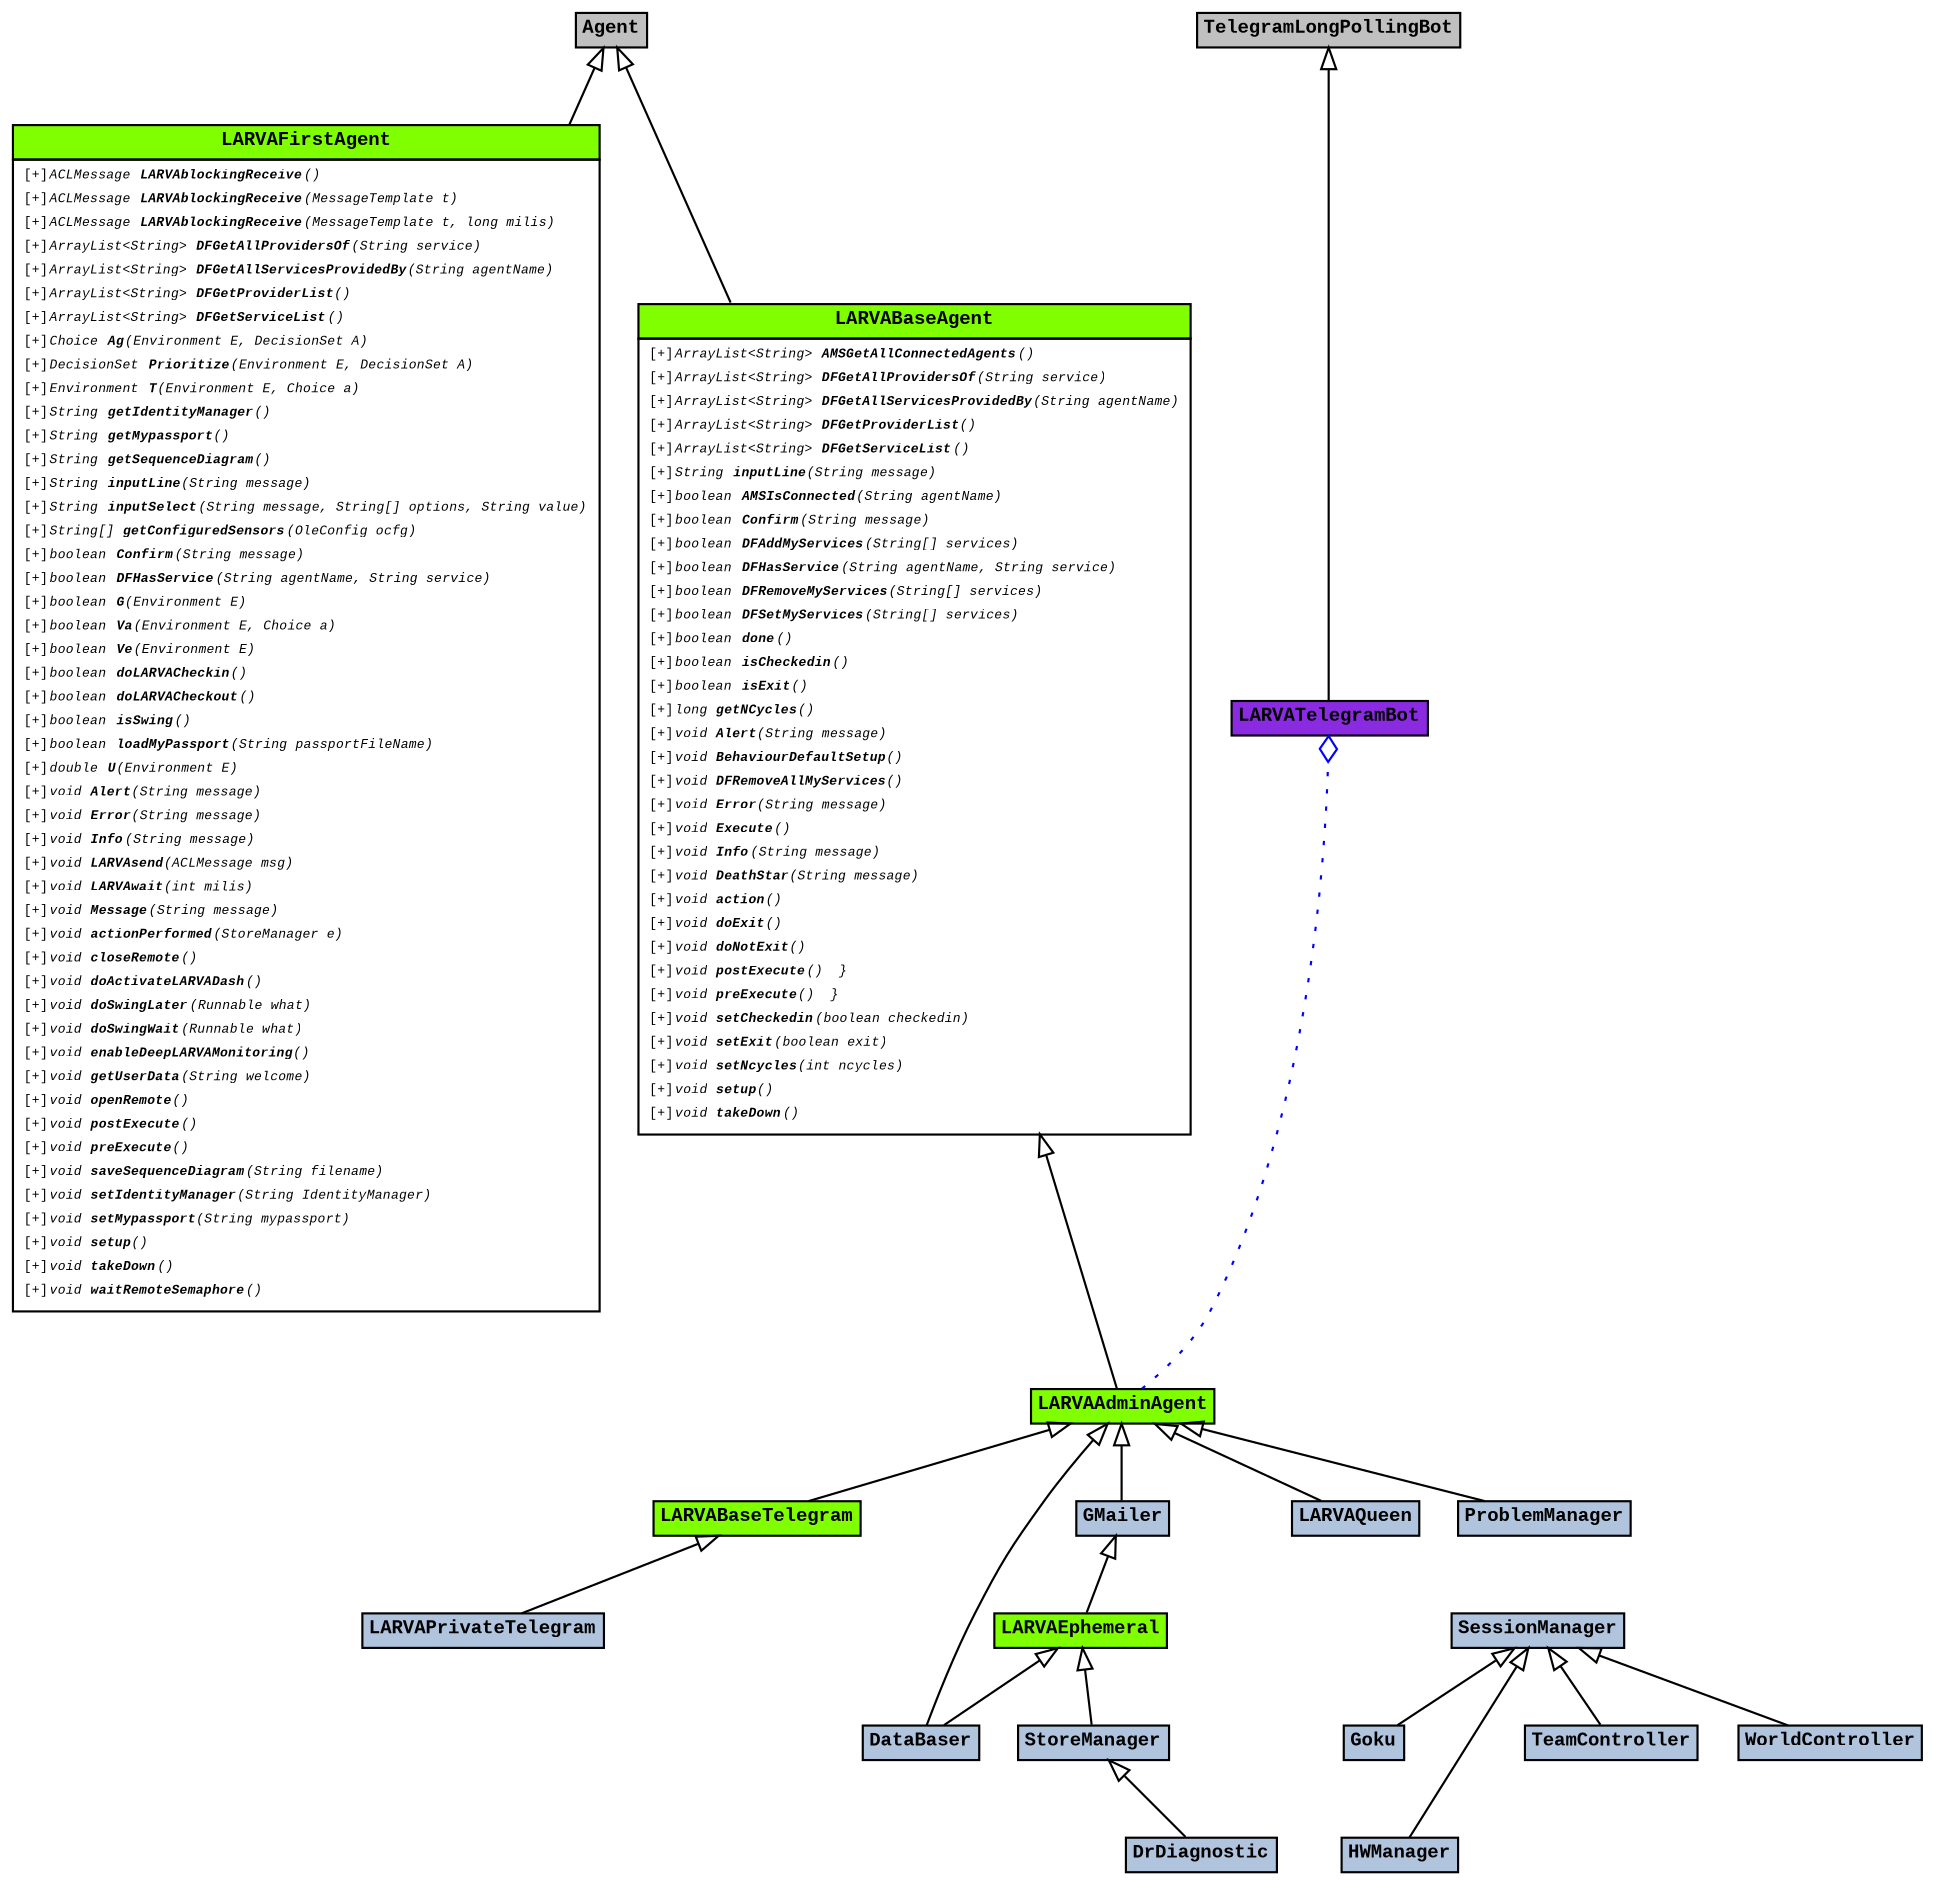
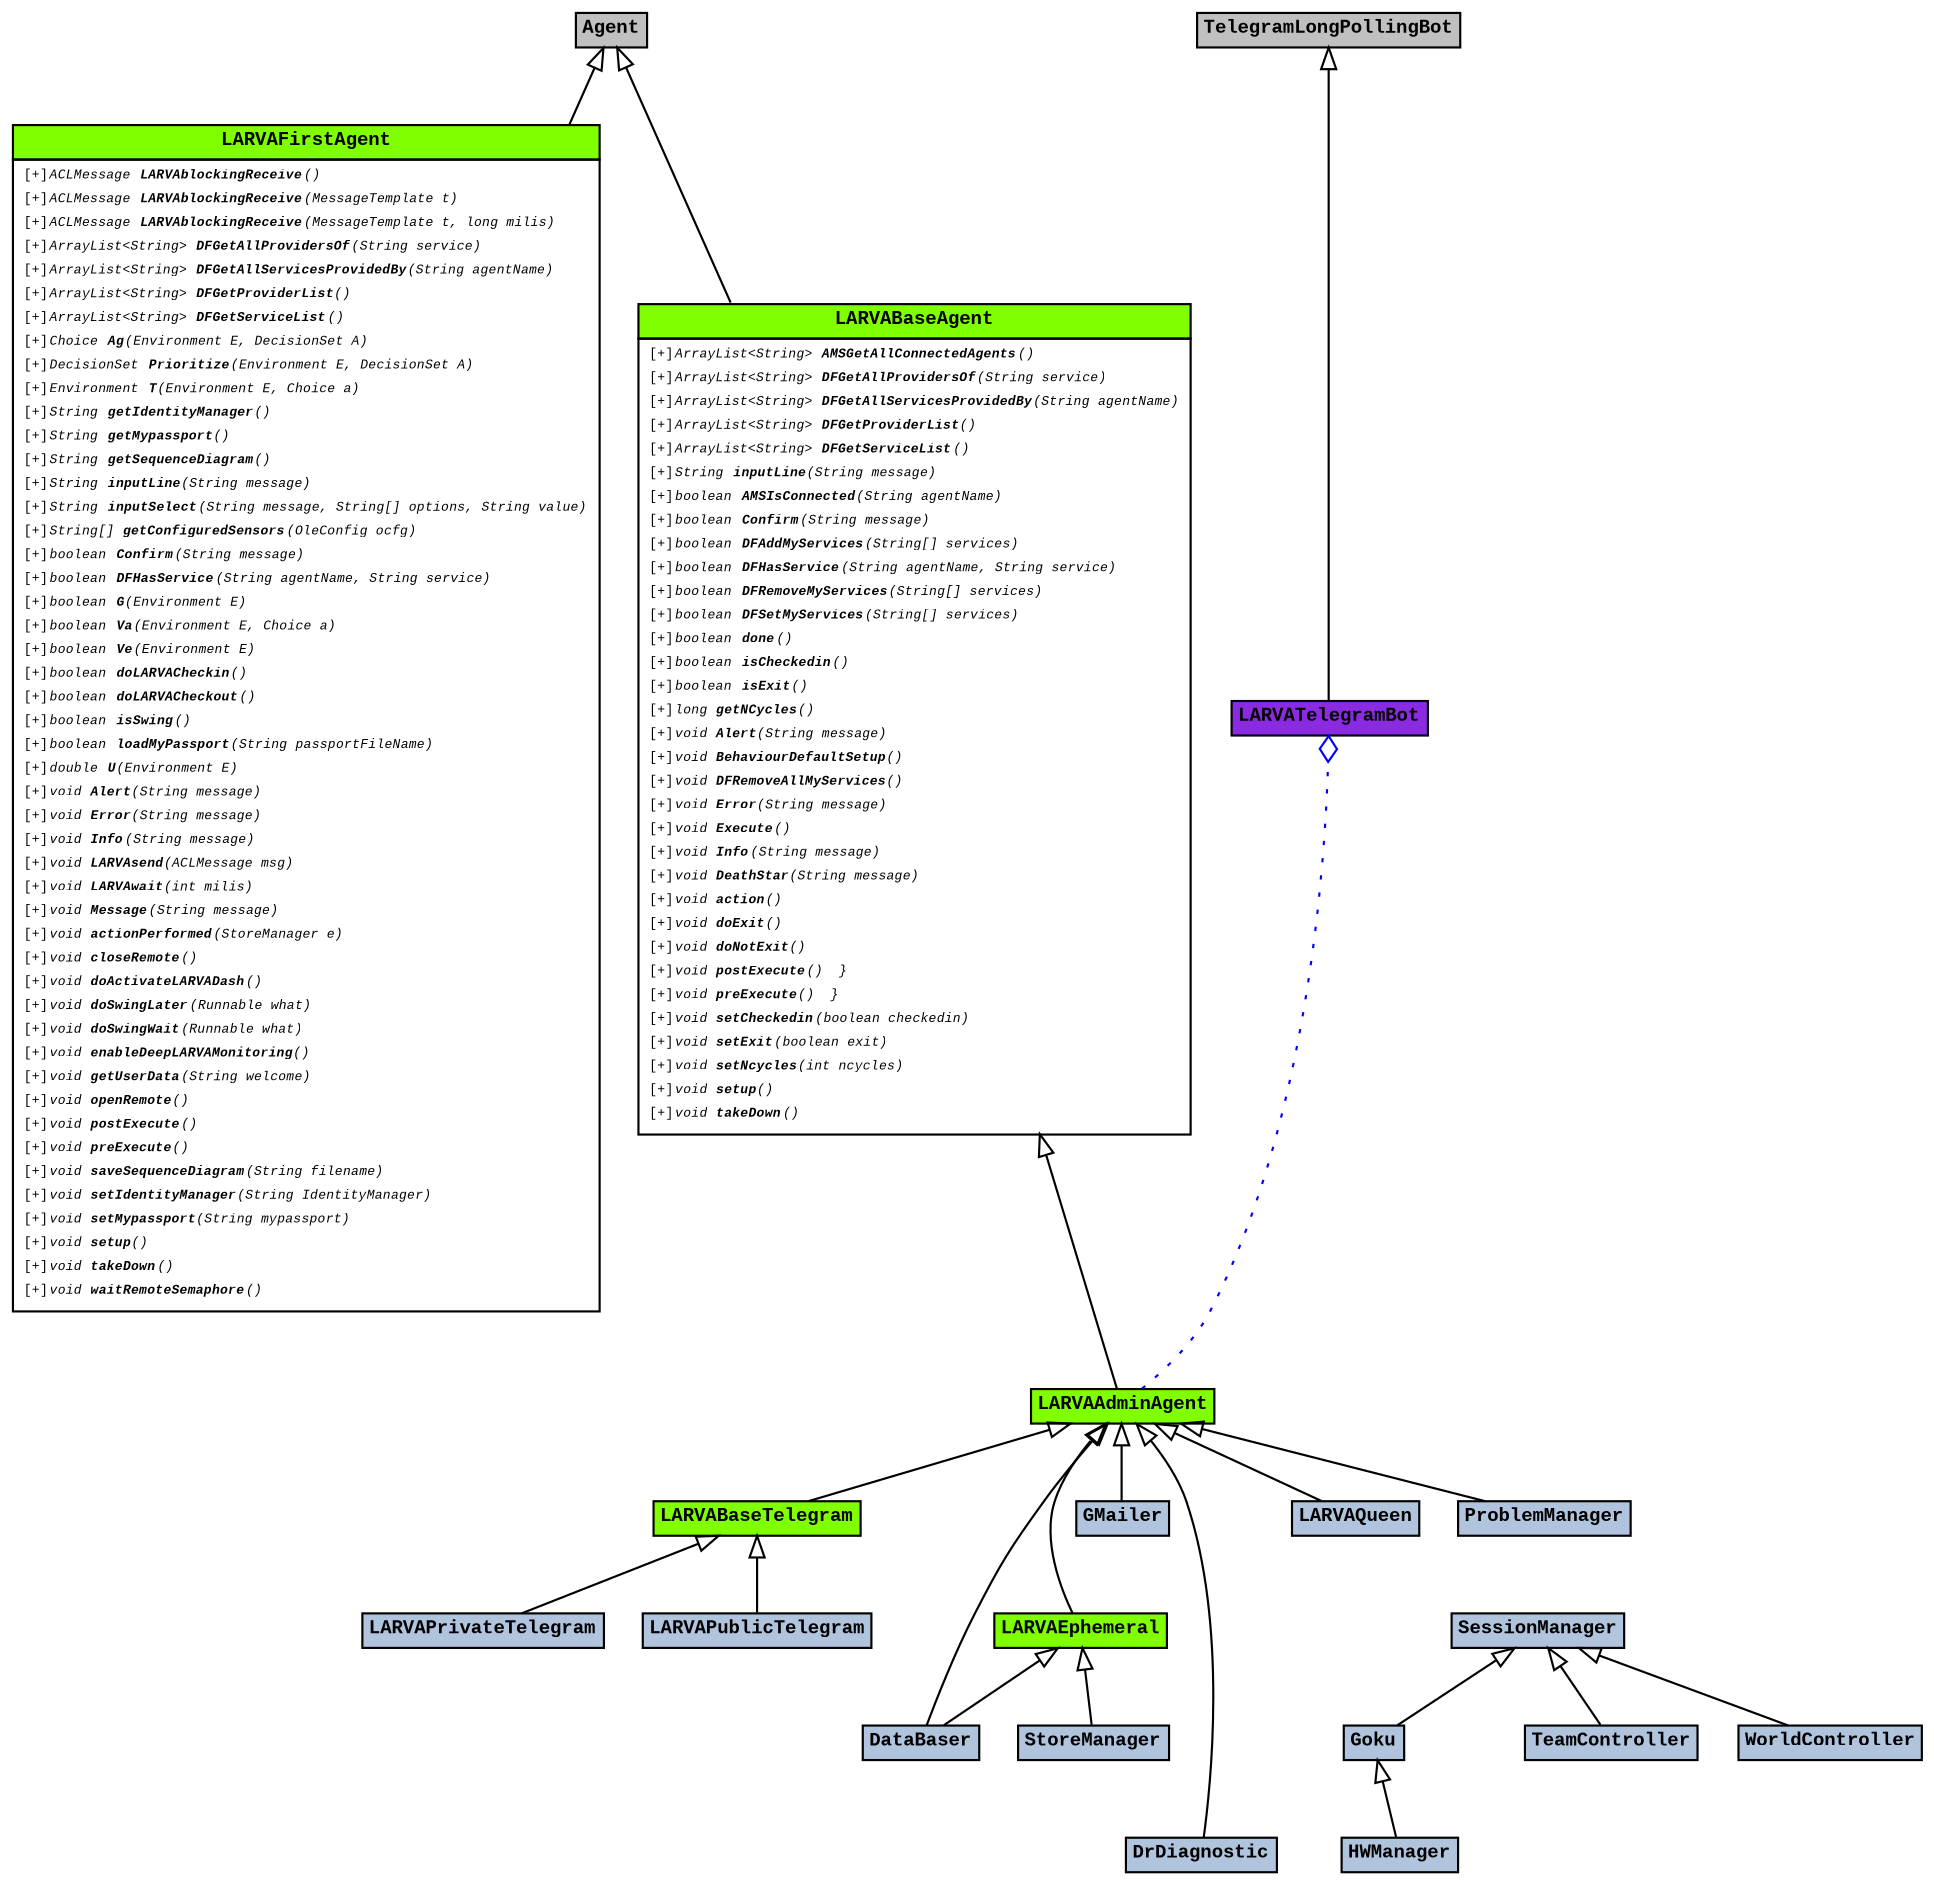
(1097, 1585) -> (1051, 1524)
none -> (757, 1631)
(1463, 1752) -> (1389, 1809)
(1155, 1806) -> (1211, 1633)
